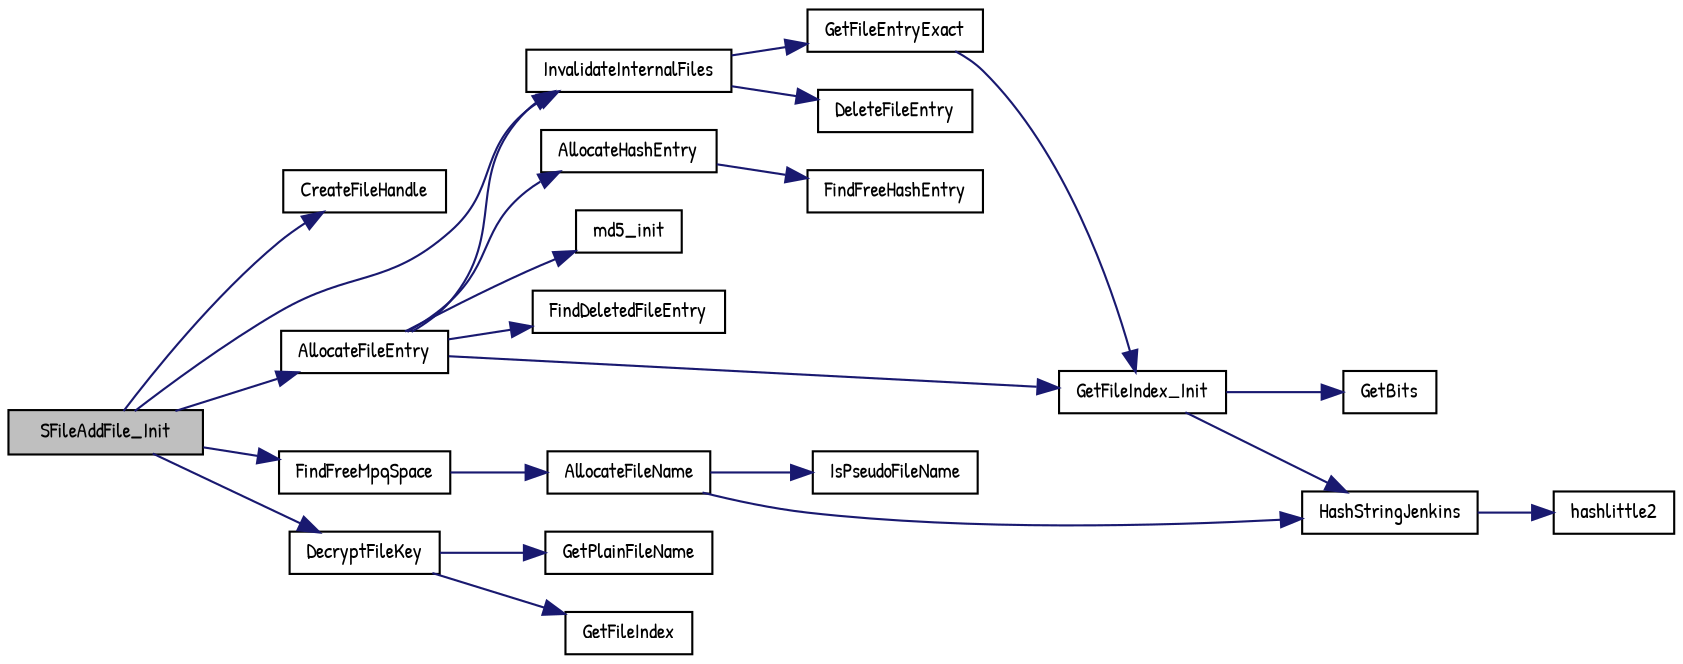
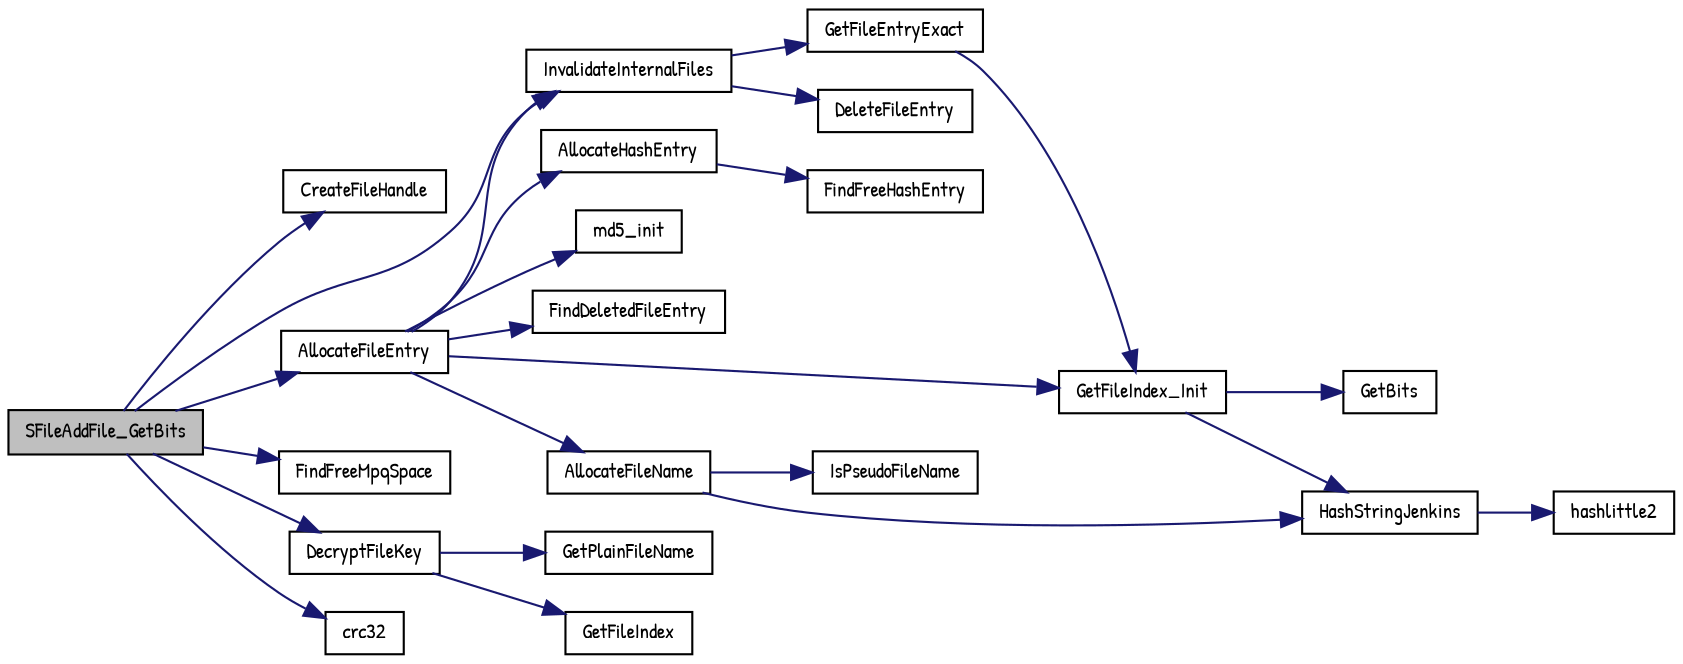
(106, 432) -> (106, 432)
(488, 472) -> (487, 408)
none -> (365, 633)
